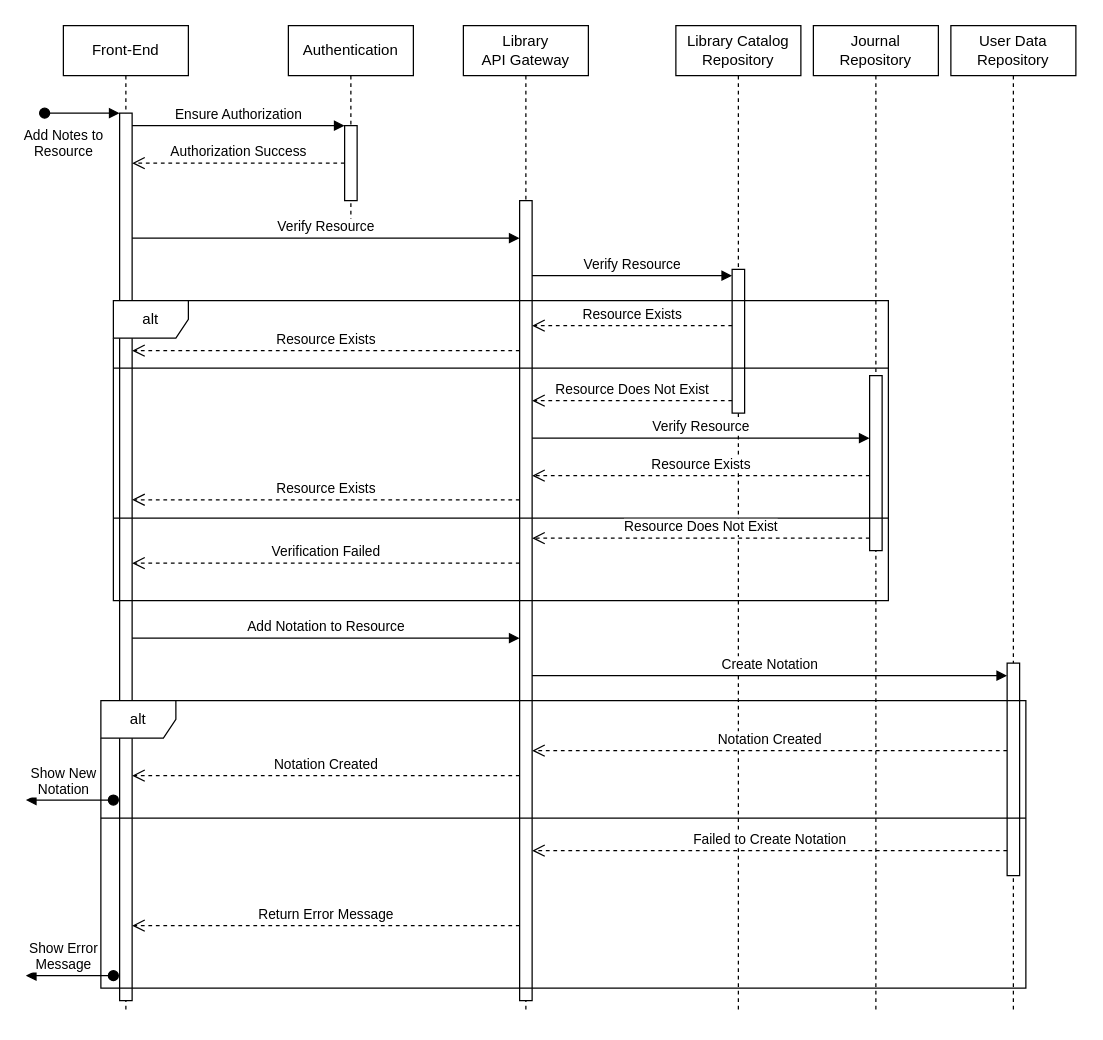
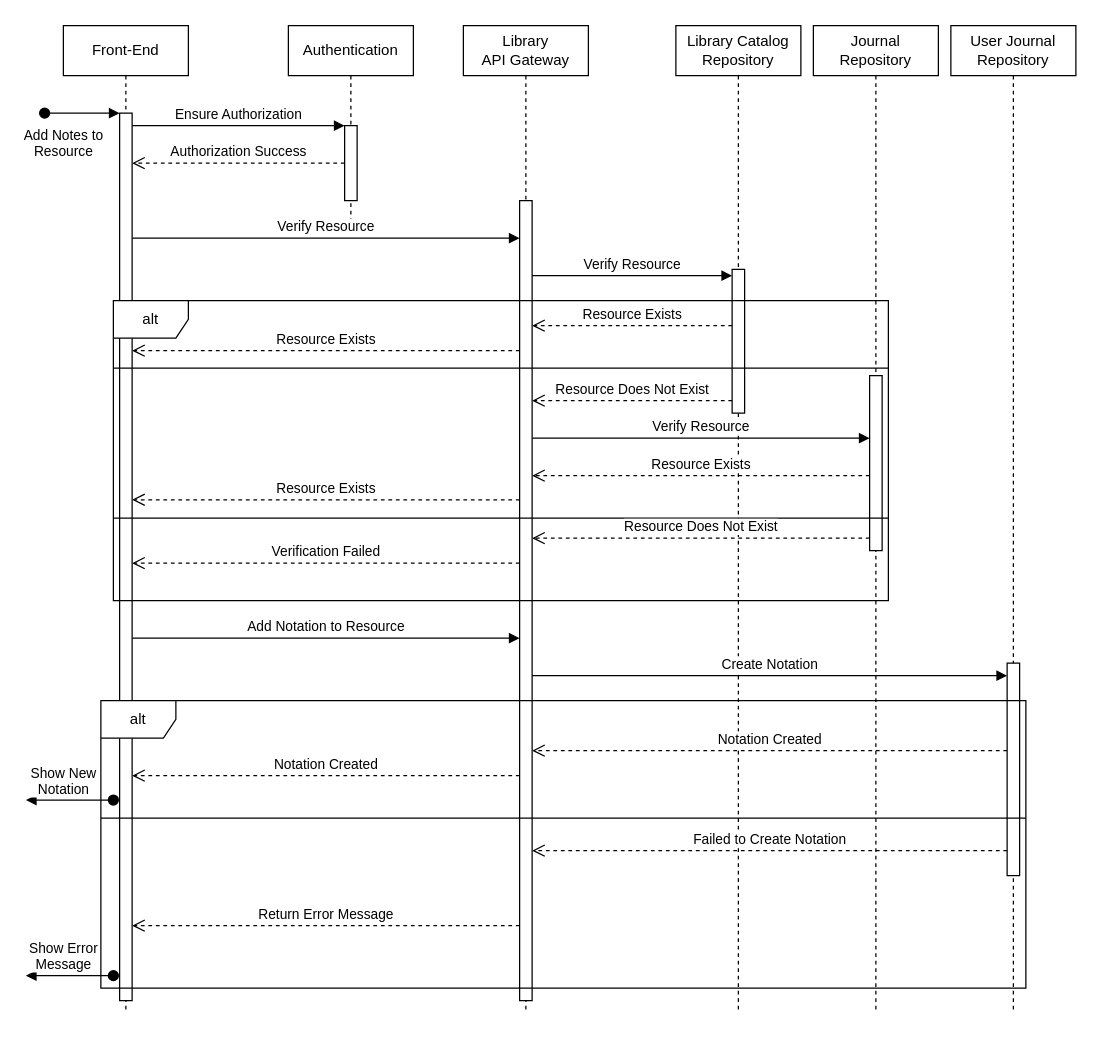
(1013, 51) -> (1013, 51)
